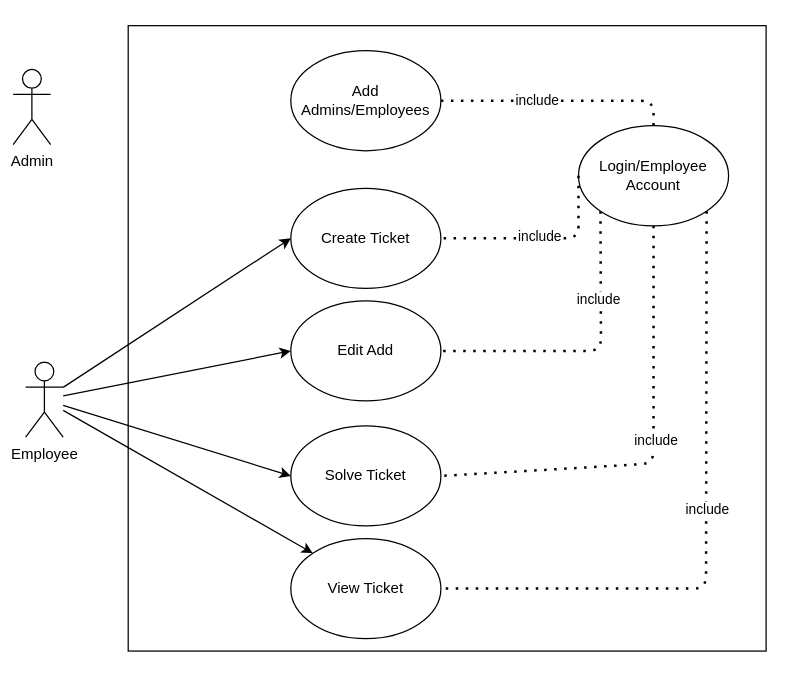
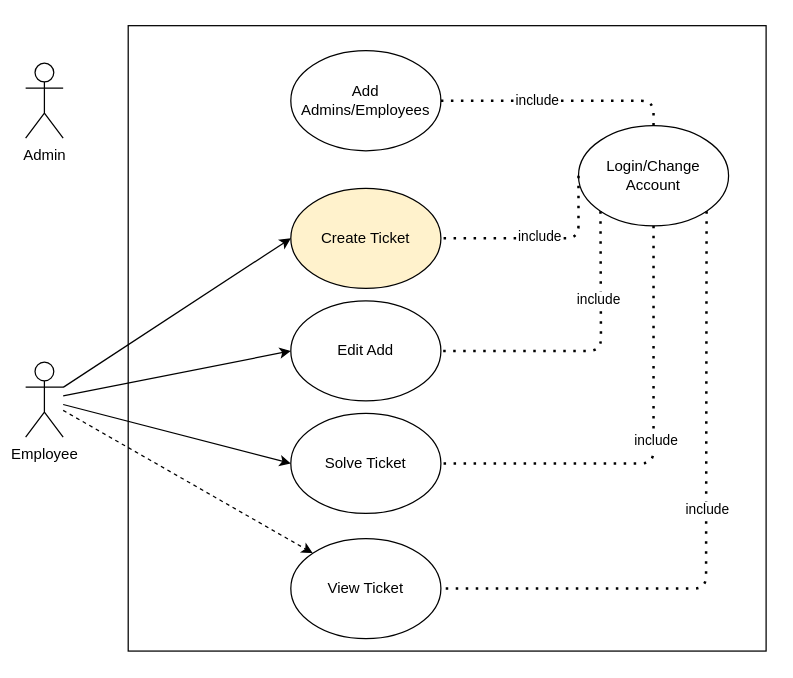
(32, 107) -> (44, 101)
(653, 176) -> (653, 176)
(366, 238) -> (366, 238)
(366, 476) -> (366, 463)
(184, 479) -> (184, 479)
